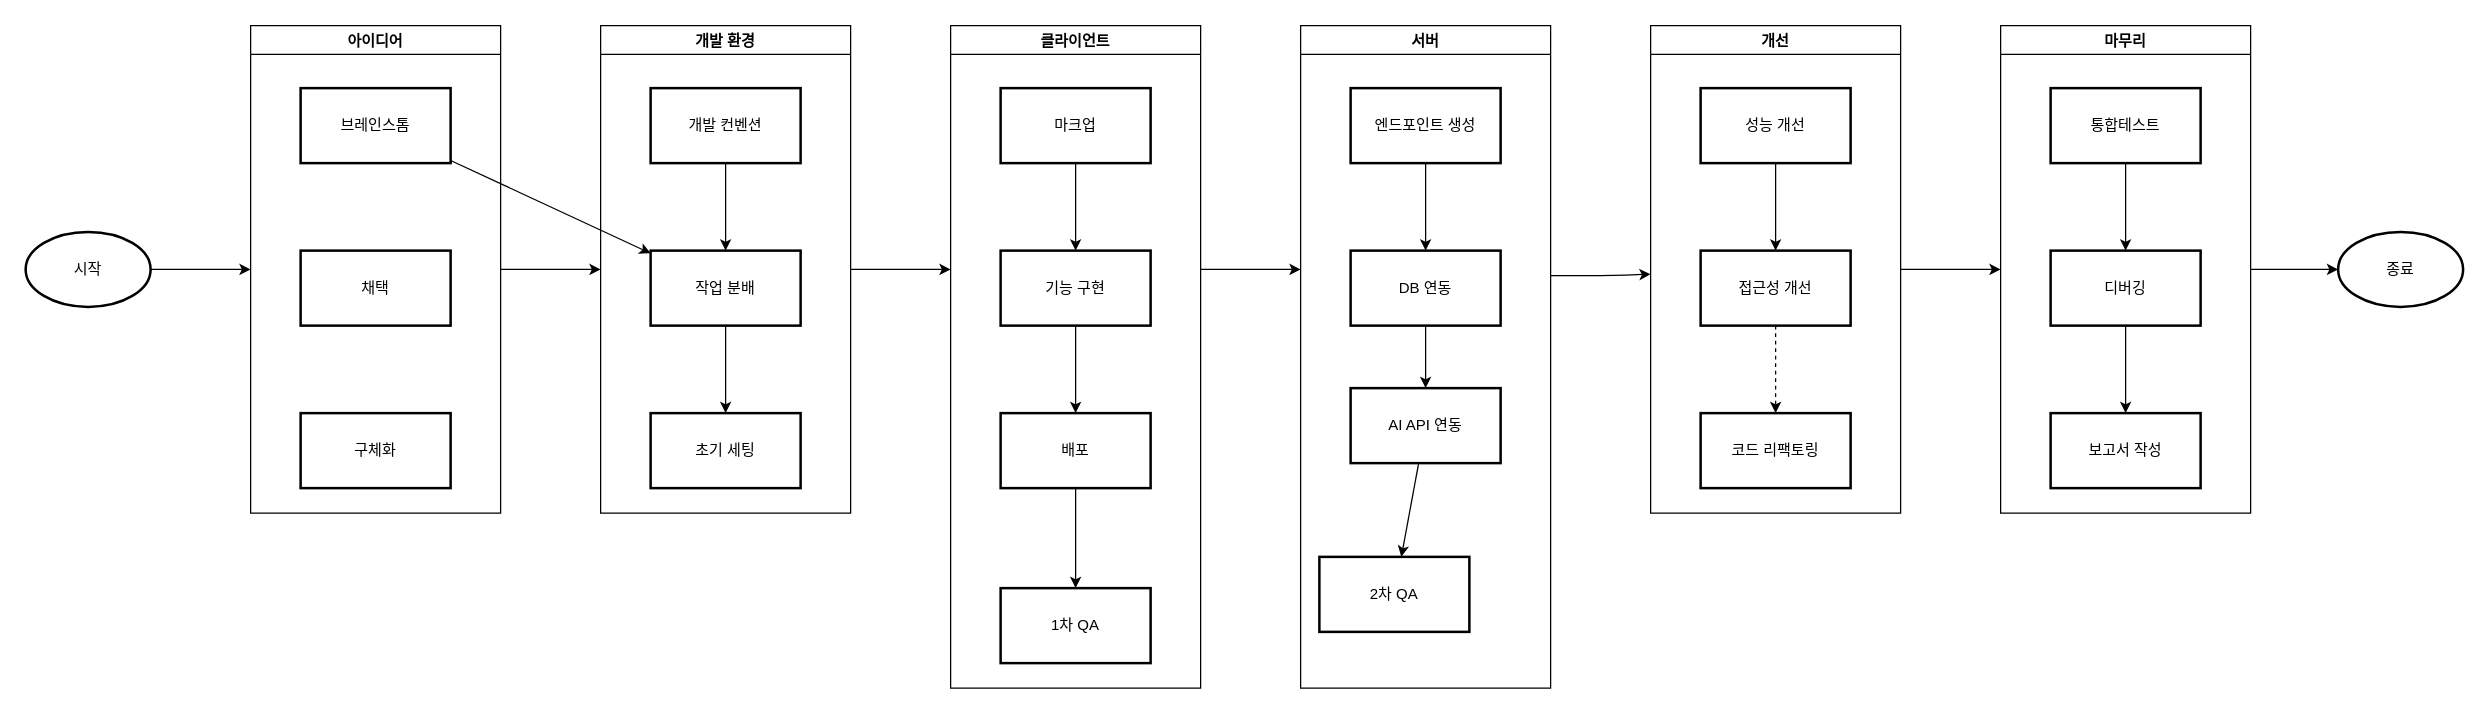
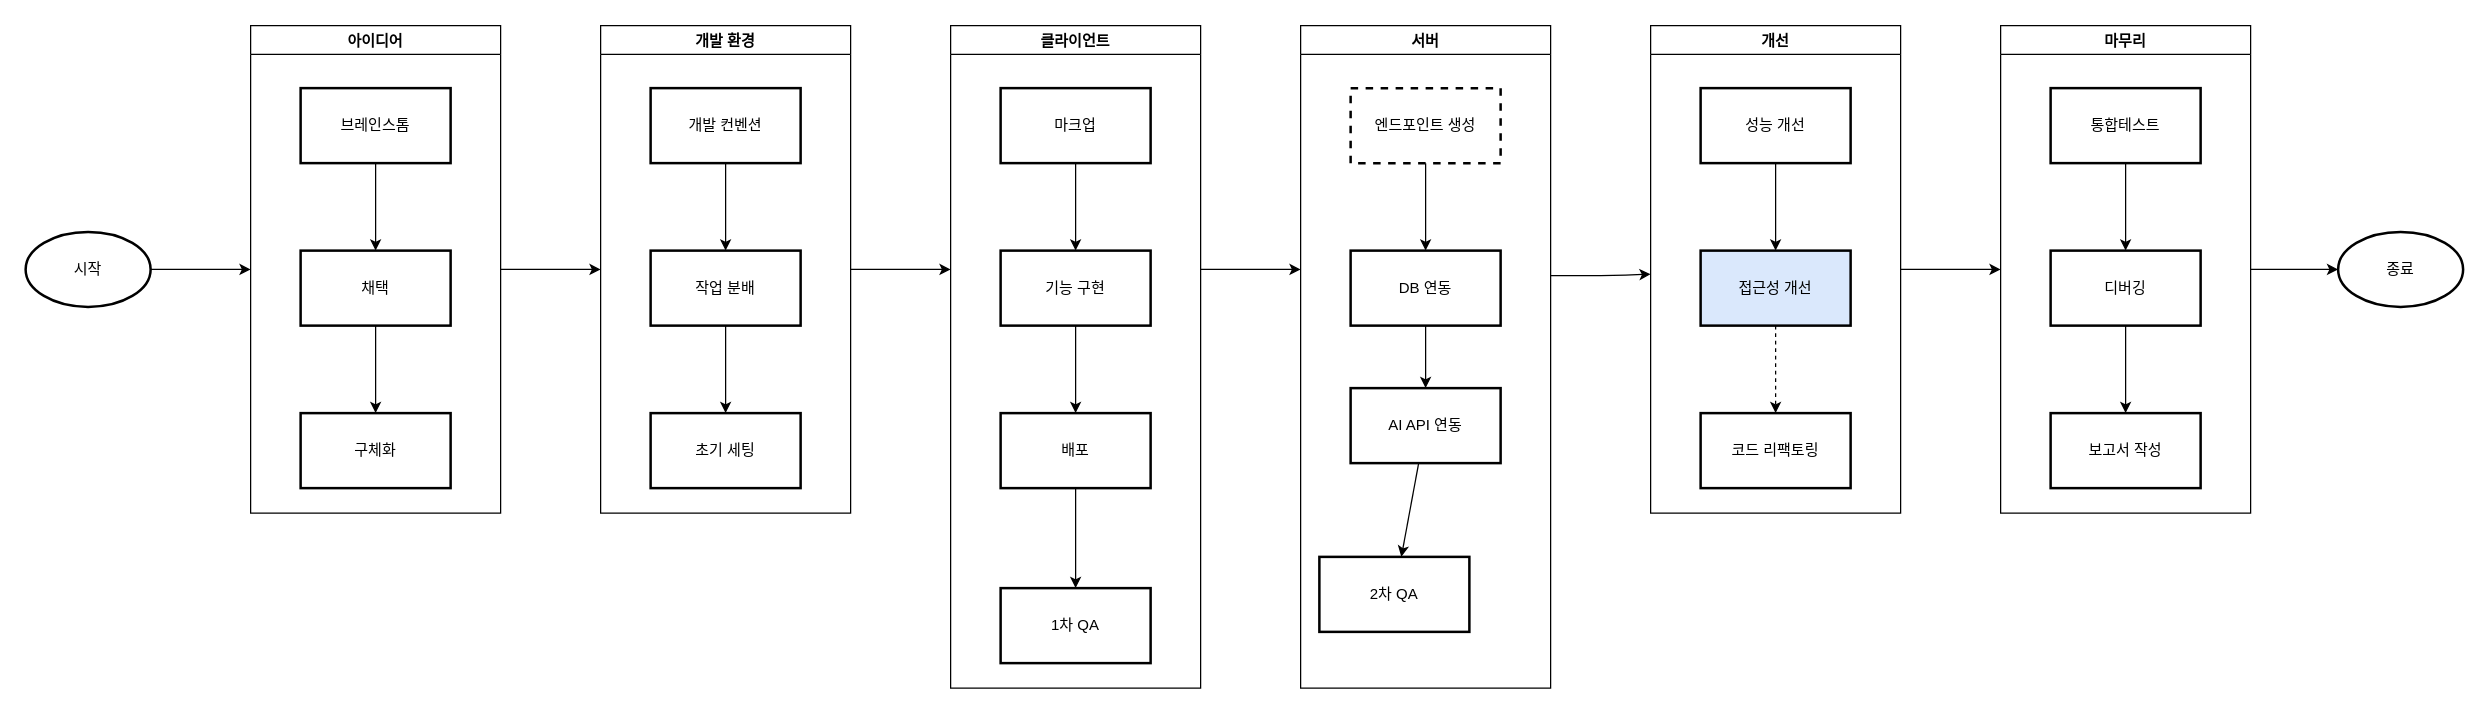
(1426, 126) -> (1426, 126)
(547, 205) -> (376, 202)
(1776, 288) -> (1776, 288)
none -> (376, 365)
